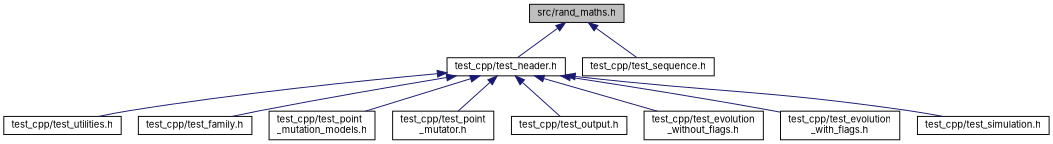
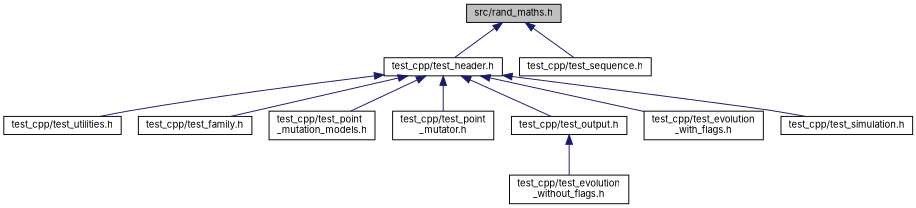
(601, 95) -> (569, 160)
